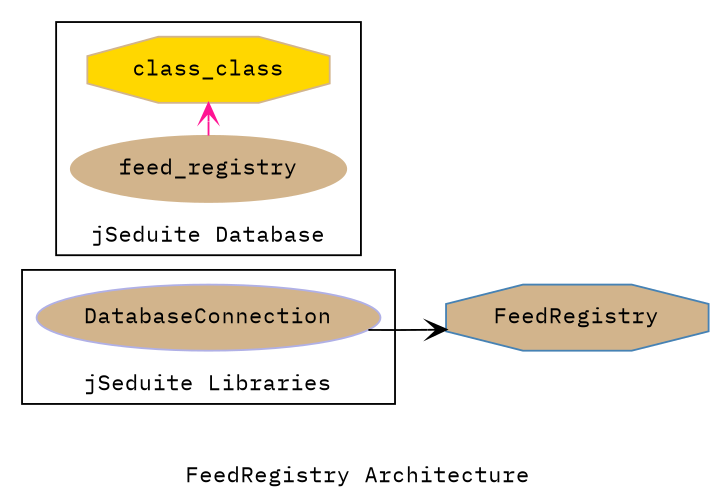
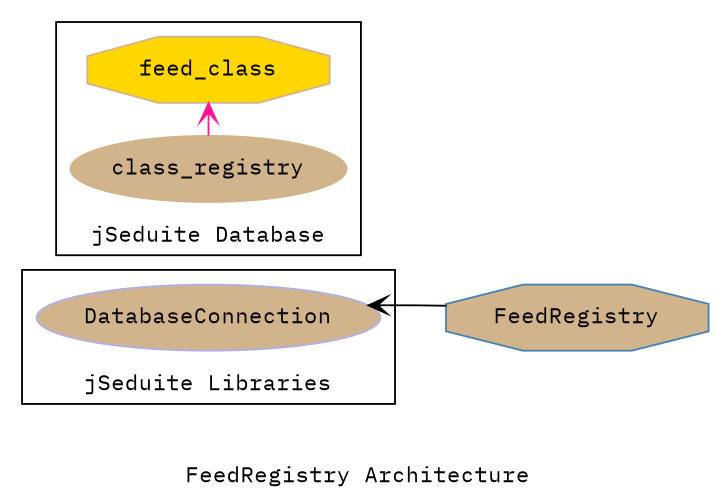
(209, 70) -> (209, 70)
(209, 169) -> (209, 169)
(407, 330) -> (417, 305)
